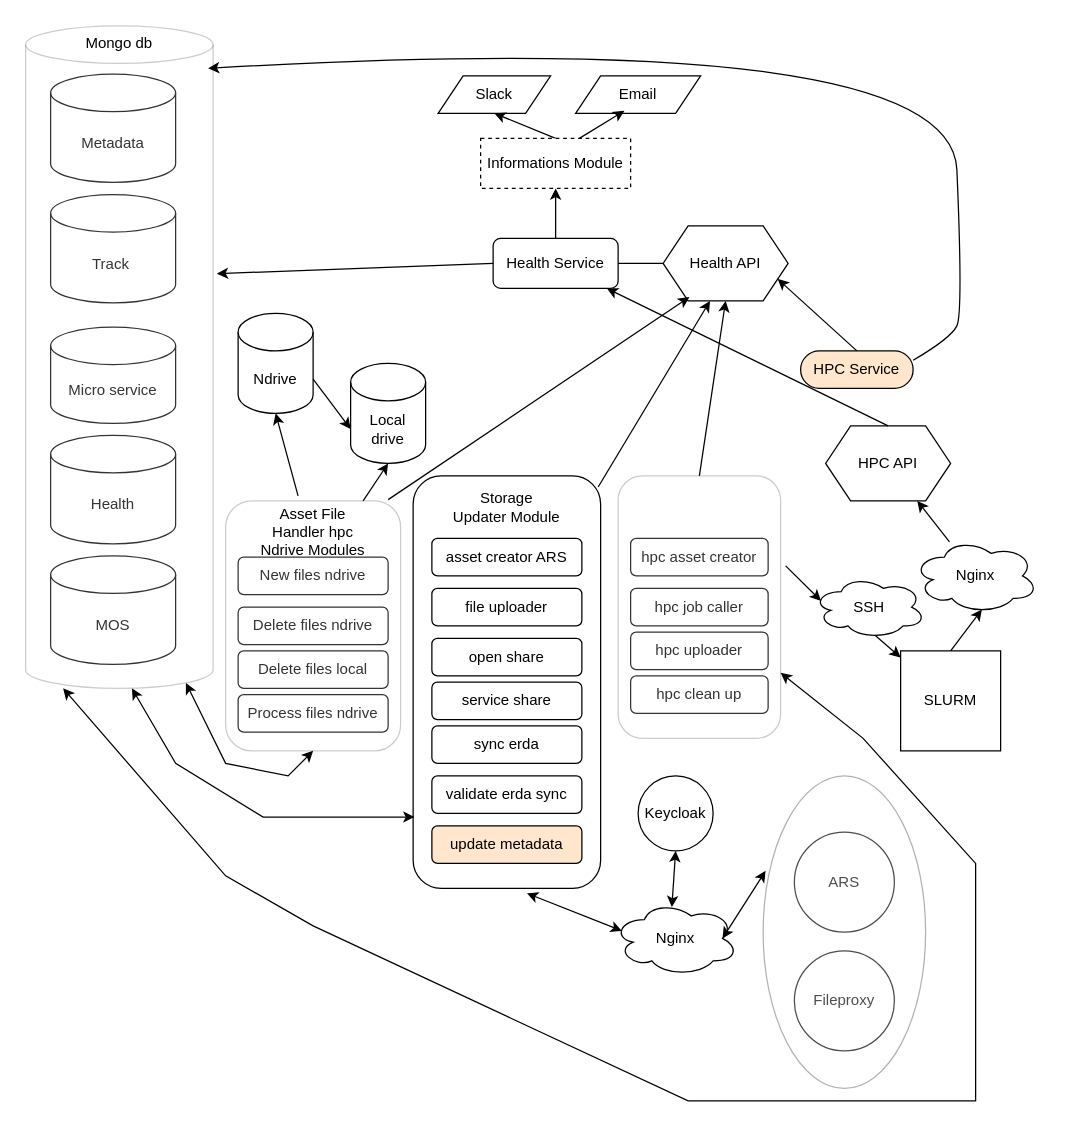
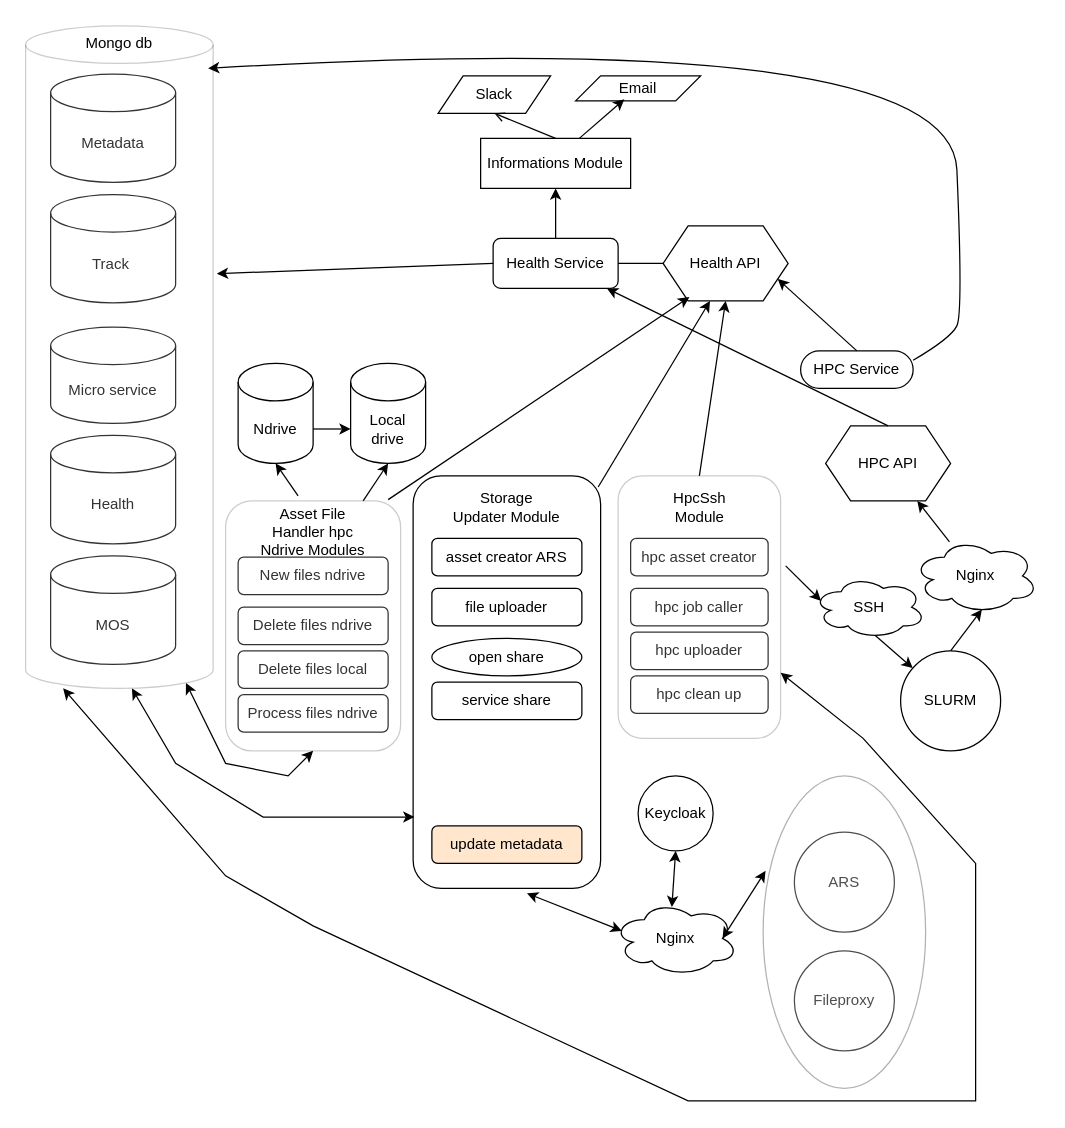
(638, 94) -> (638, 88)
(504, 117) -> (501, 116)
(556, 163) -> (556, 163)
(276, 363) -> (276, 413)
(857, 369) -> (857, 369)
none -> (699, 507)
(507, 657) -> (507, 657)
(951, 701) -> (951, 701)
(507, 744) -> none
(507, 794) -> none
